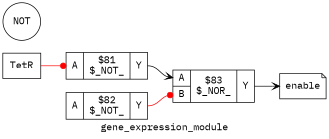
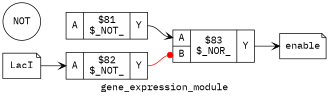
none -> (22, 66)
(22, 66) -> none
